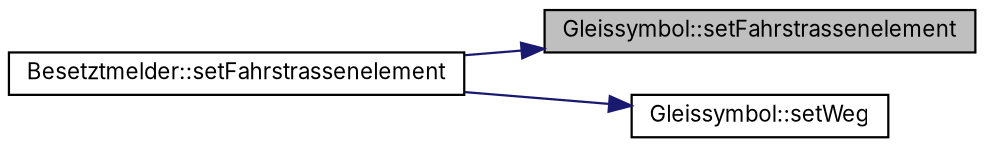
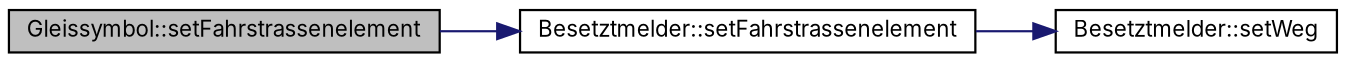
(493, 53) -> (468, 31)
(760, 116) -> (1196, 31)
